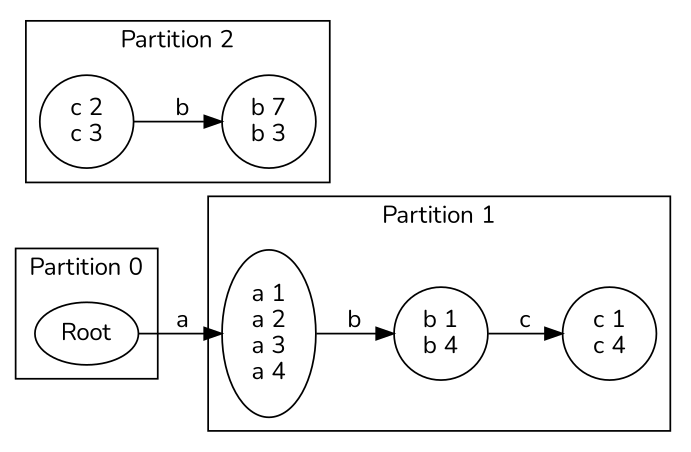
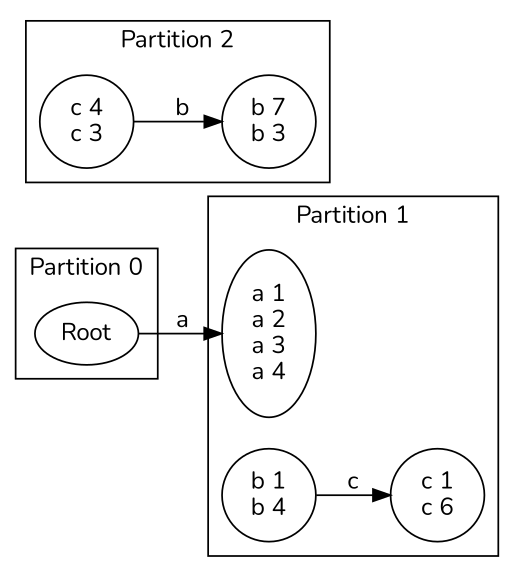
(87, 122) -> (87, 122)
(346, 334) -> none
(609, 334) -> (437, 495)
